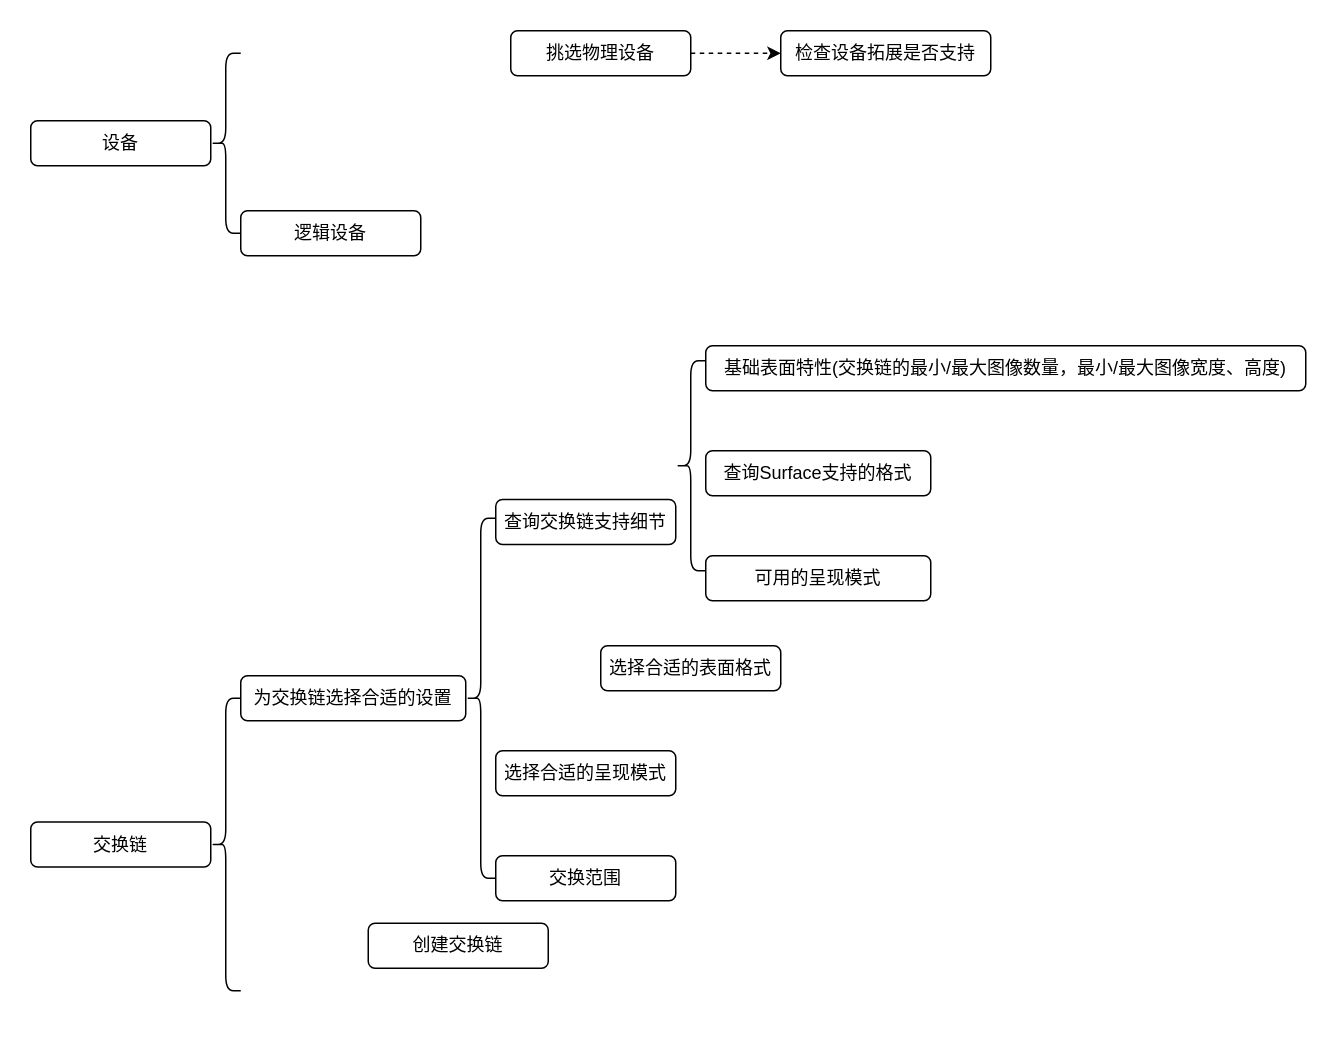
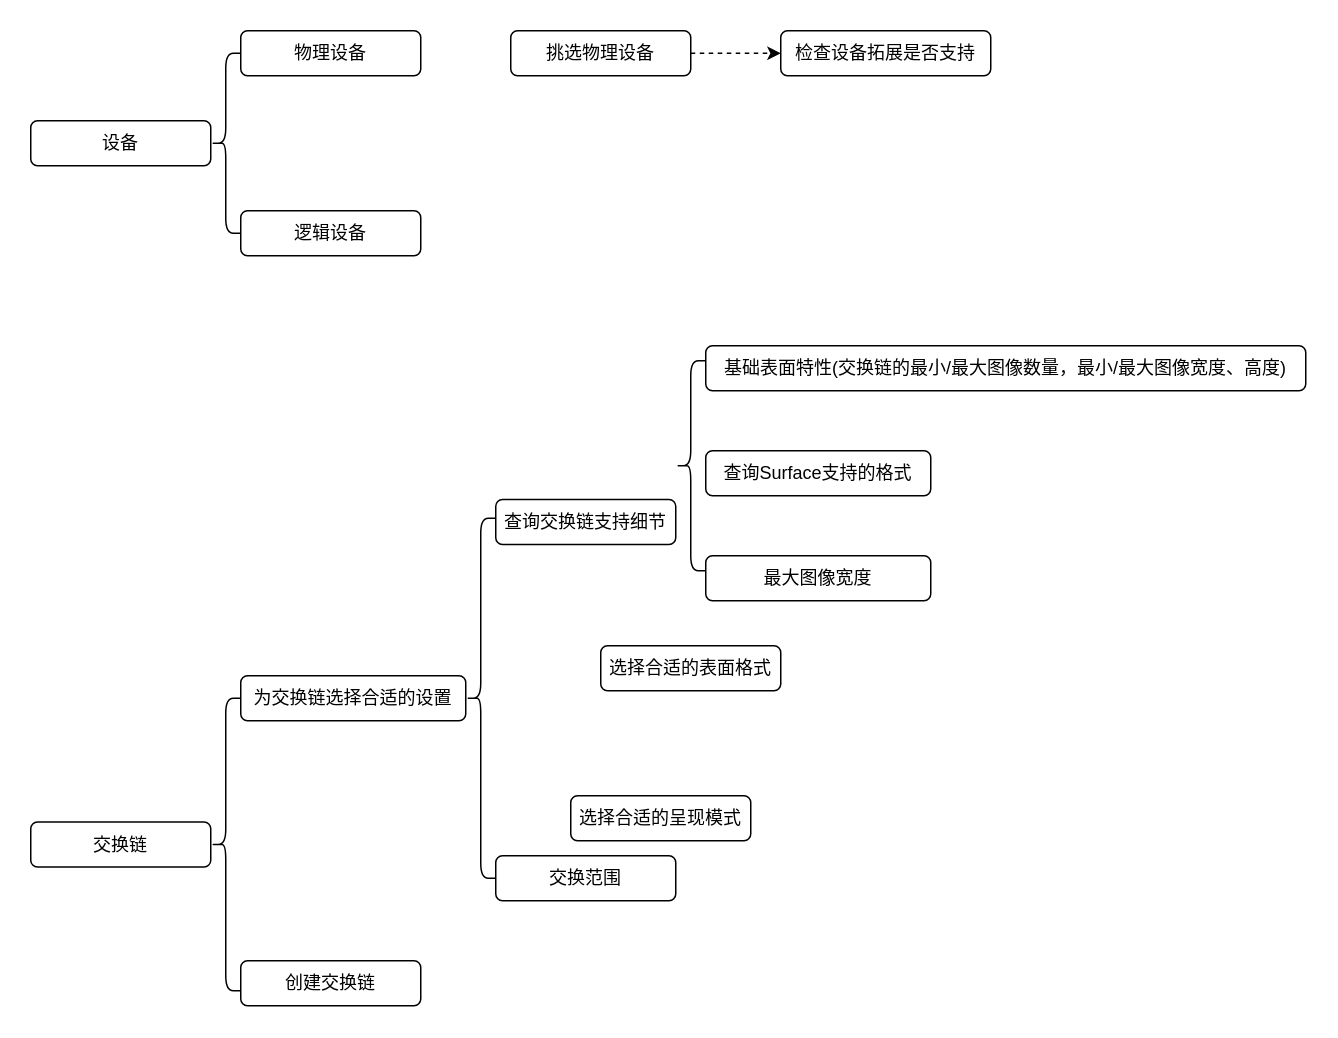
none -> (331, 53)
(818, 578) -> (818, 578)
(586, 773) -> (661, 818)
(458, 946) -> (331, 983)
